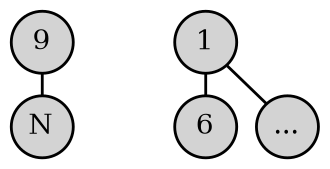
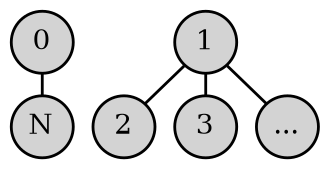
(42, 42) -> (42, 42)
none -> (124, 127)
(206, 127) -> (206, 127)
